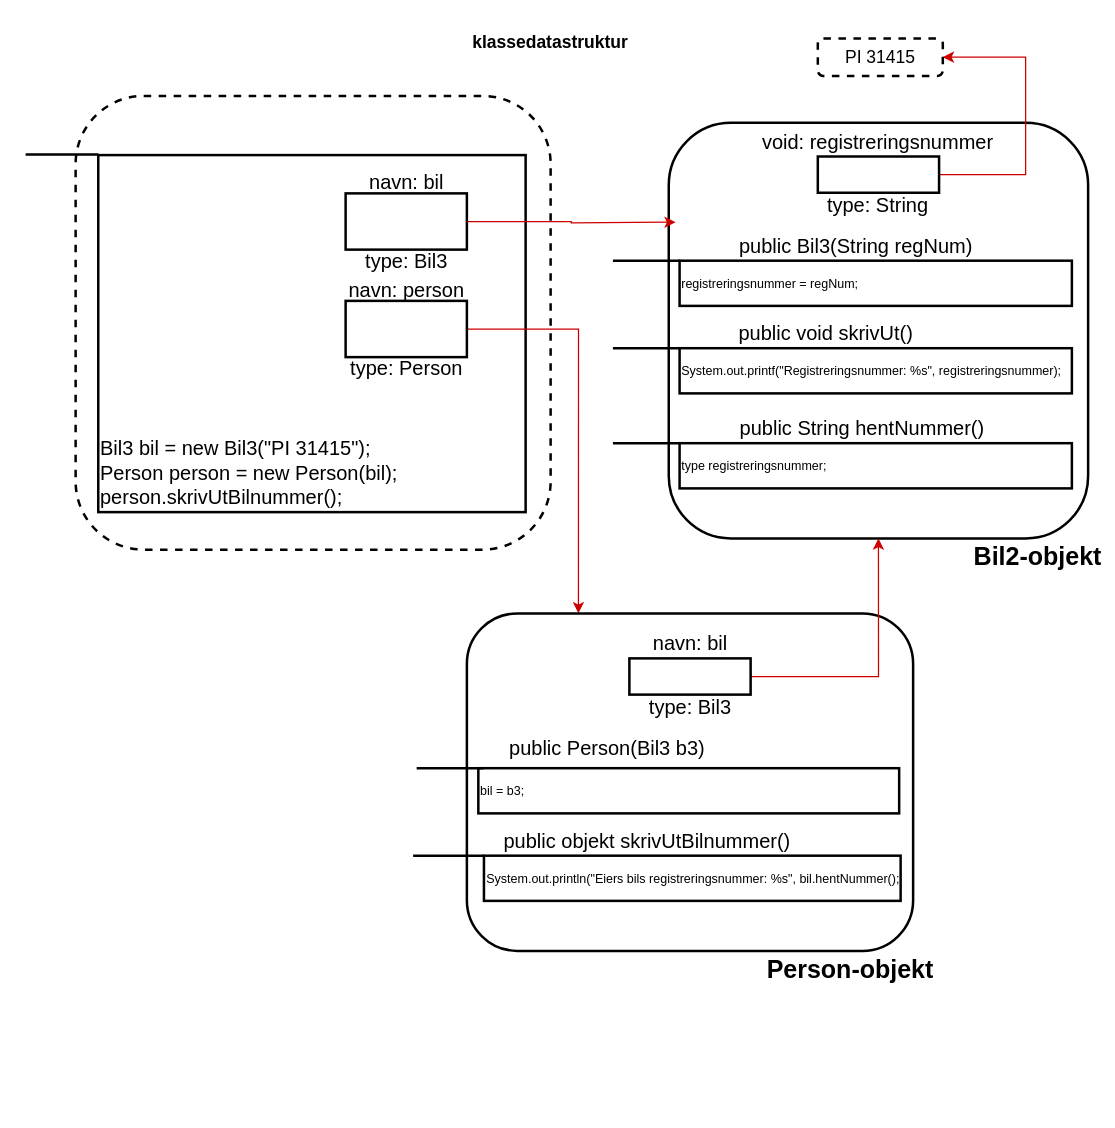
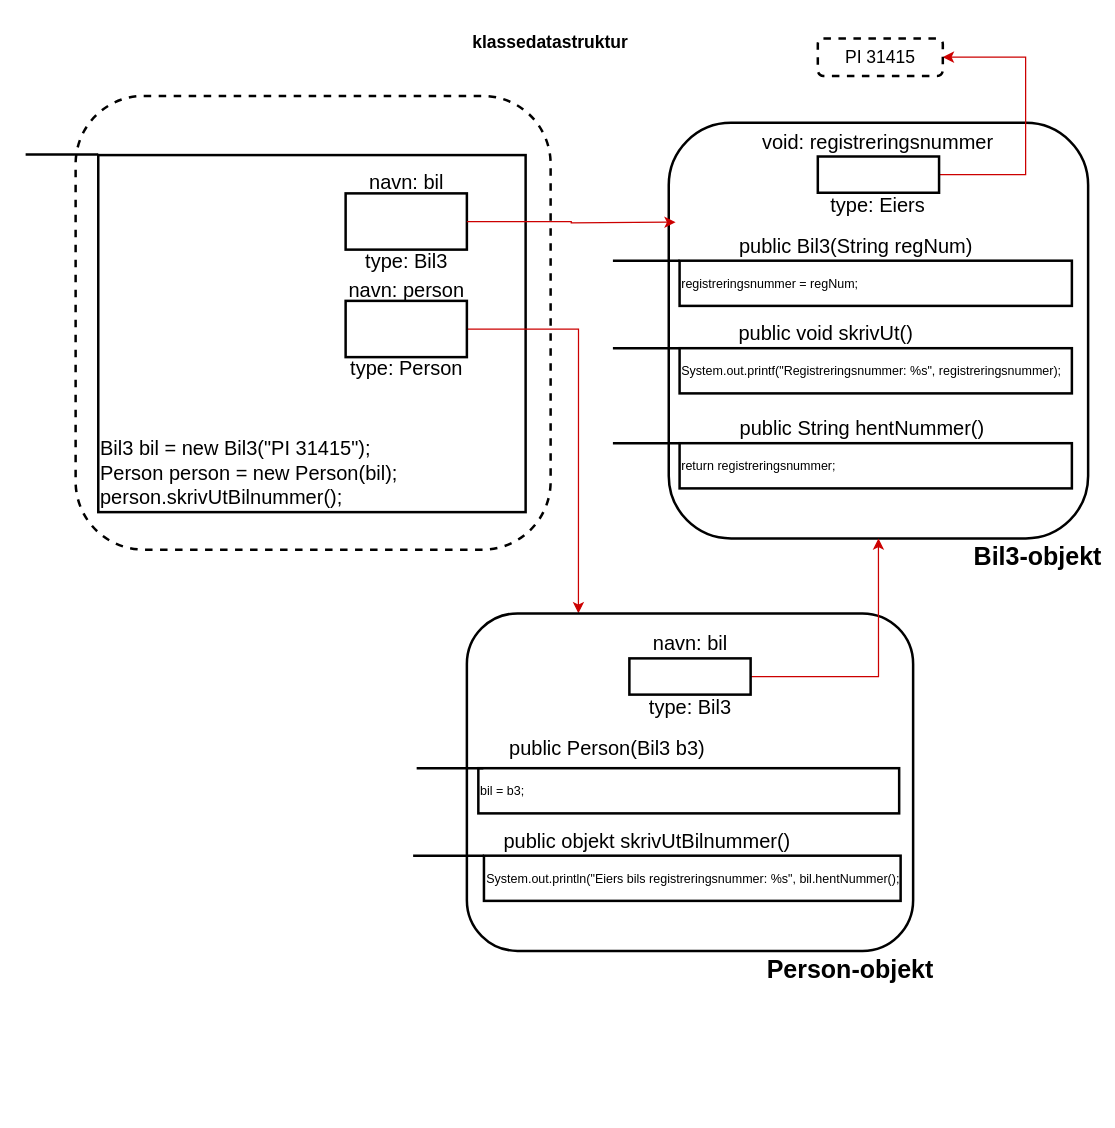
(878, 204) -> (878, 204)
(811, 464) -> (823, 464)
(1038, 557) -> (1038, 557)
